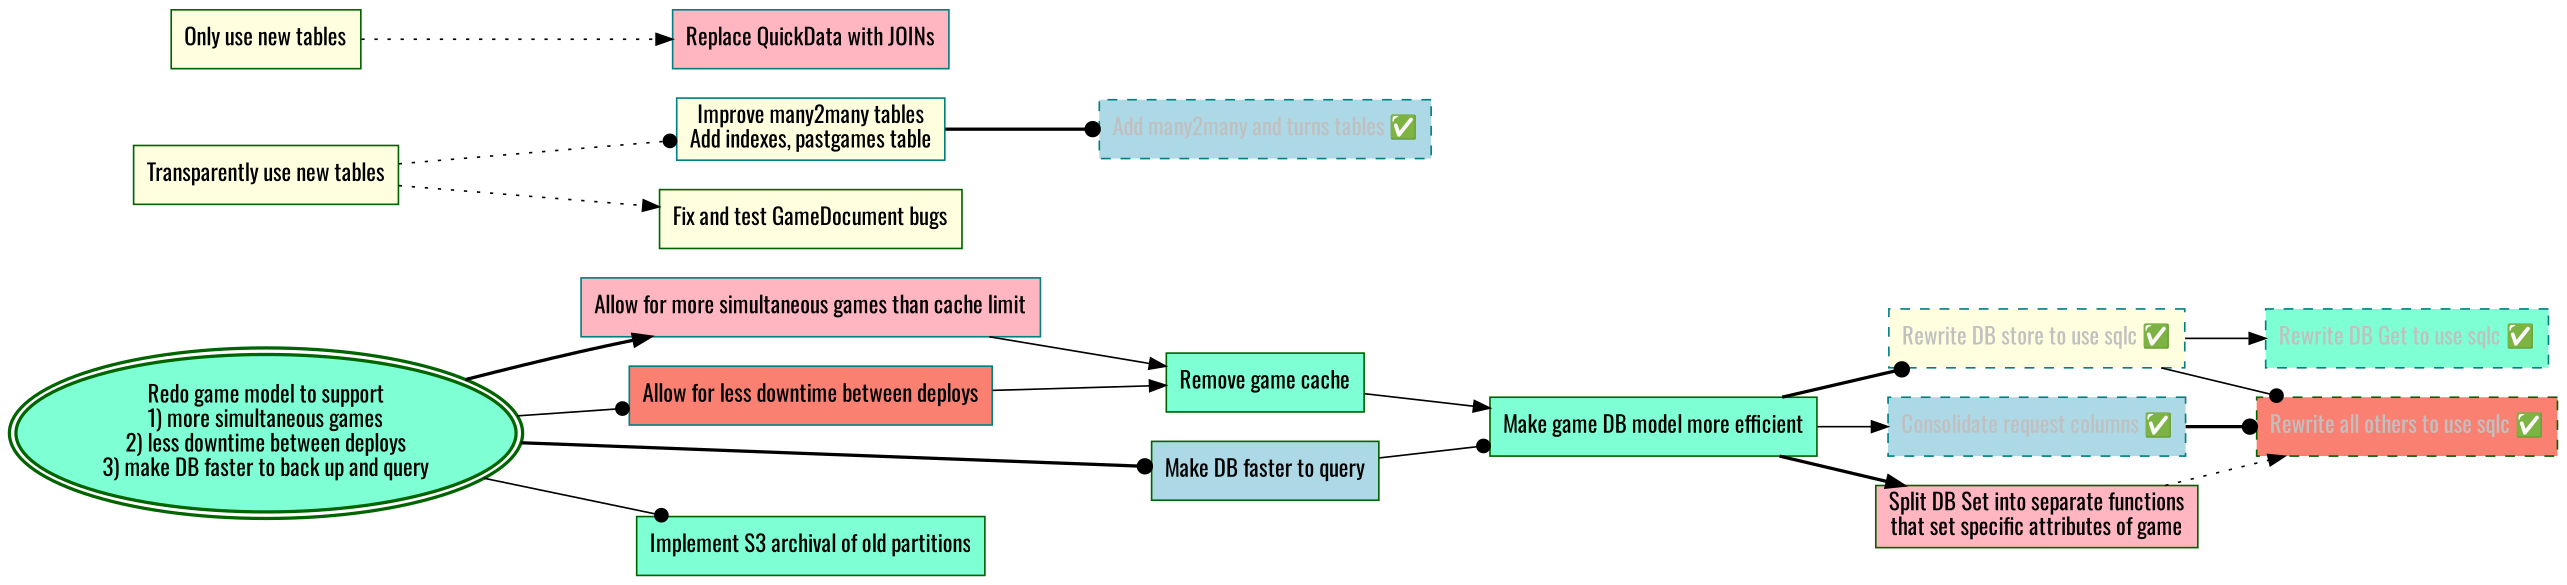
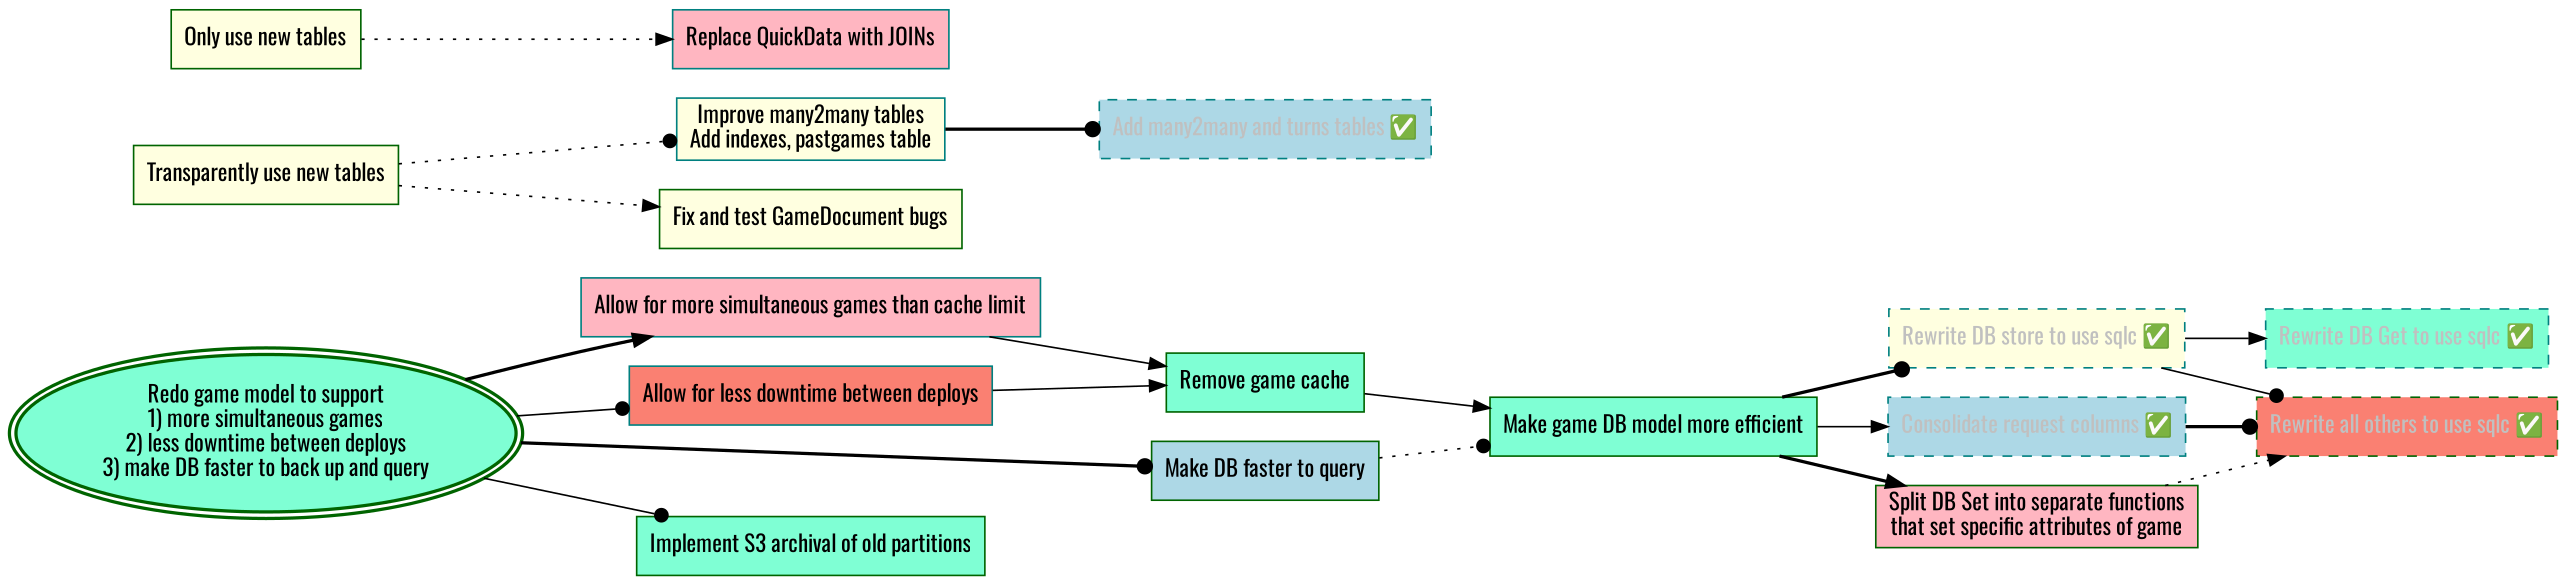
(1428, 452) -> (1428, 452)
